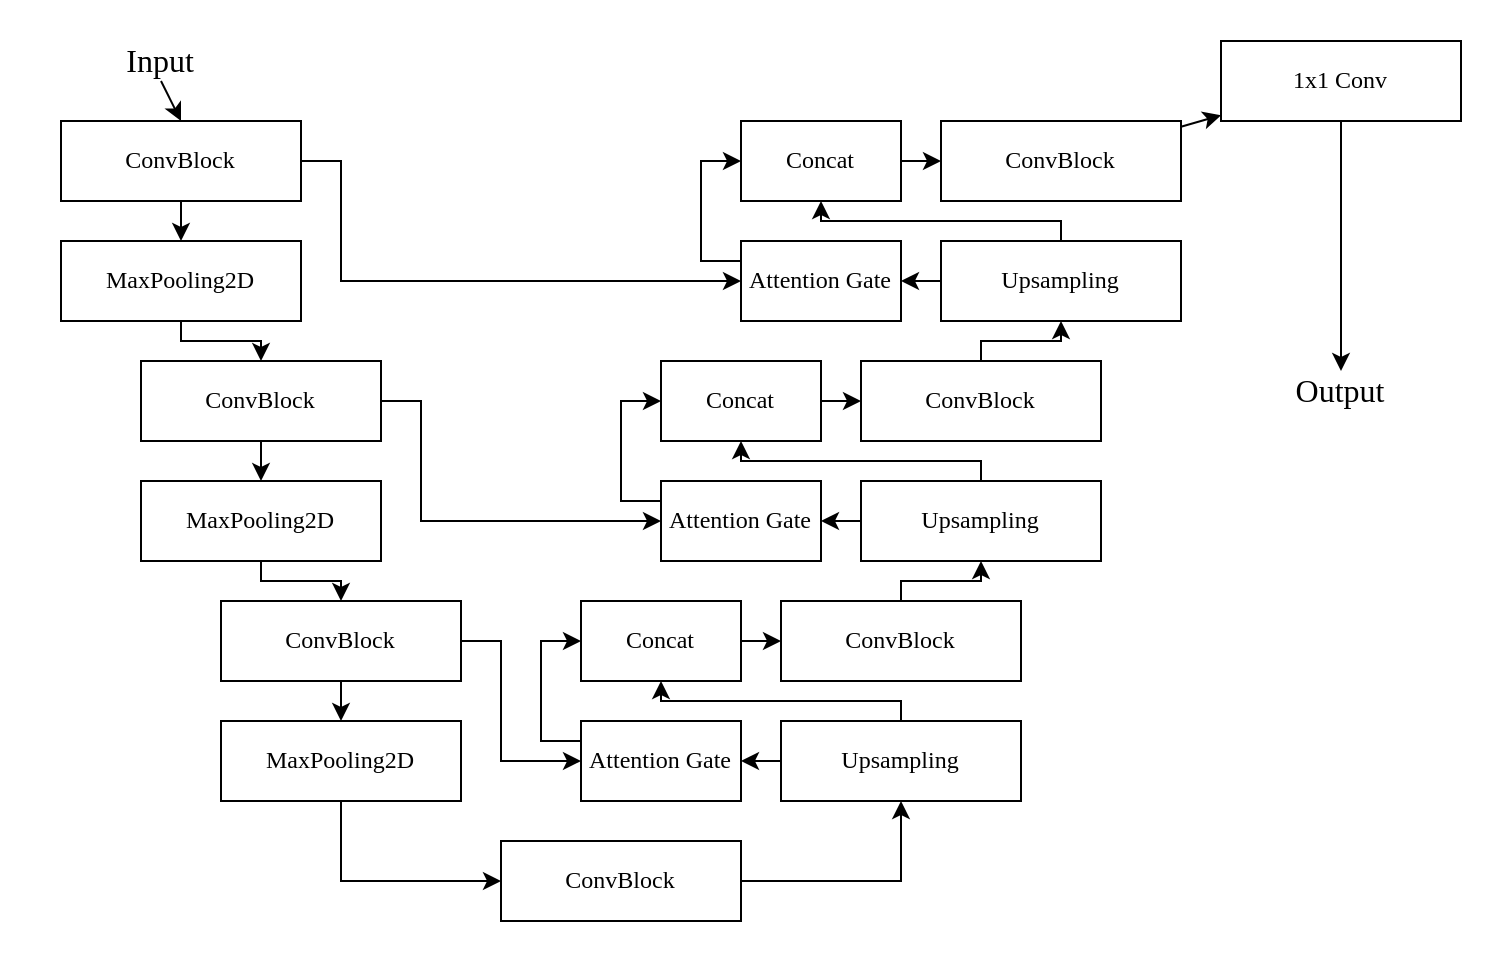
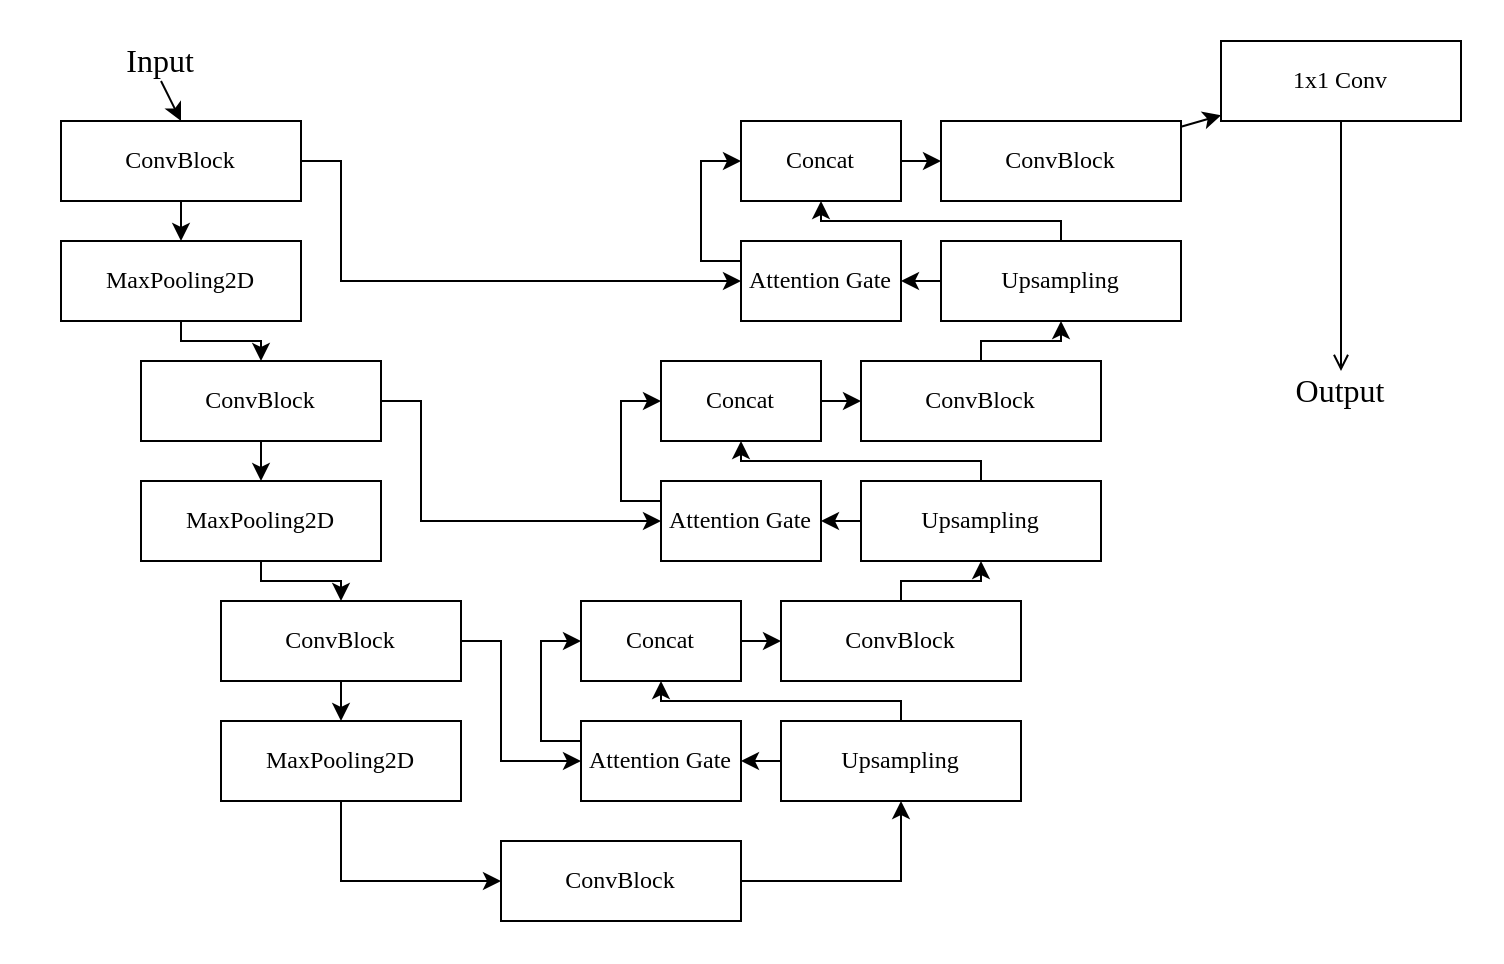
(1341, 356) -> (1341, 359)
